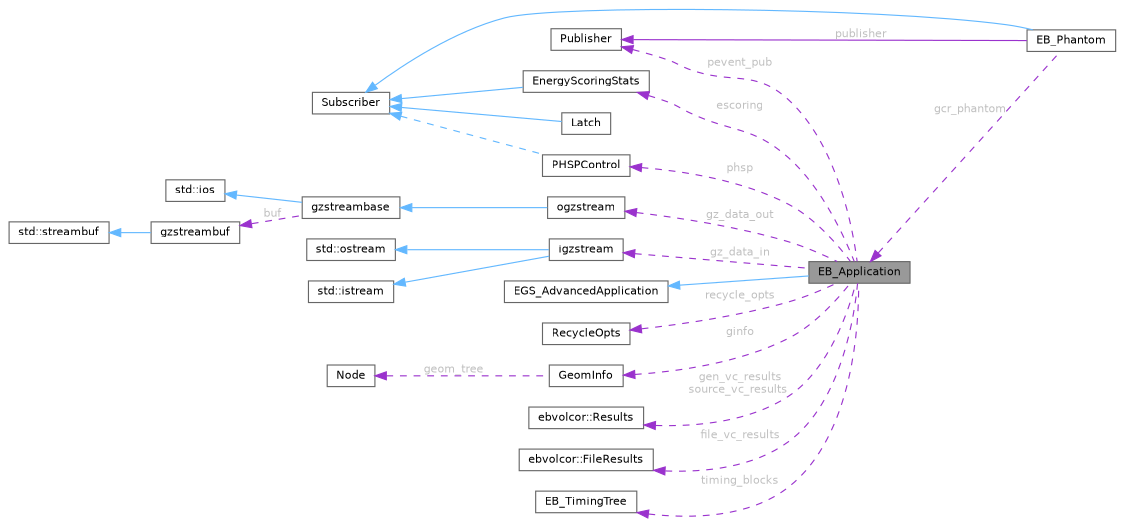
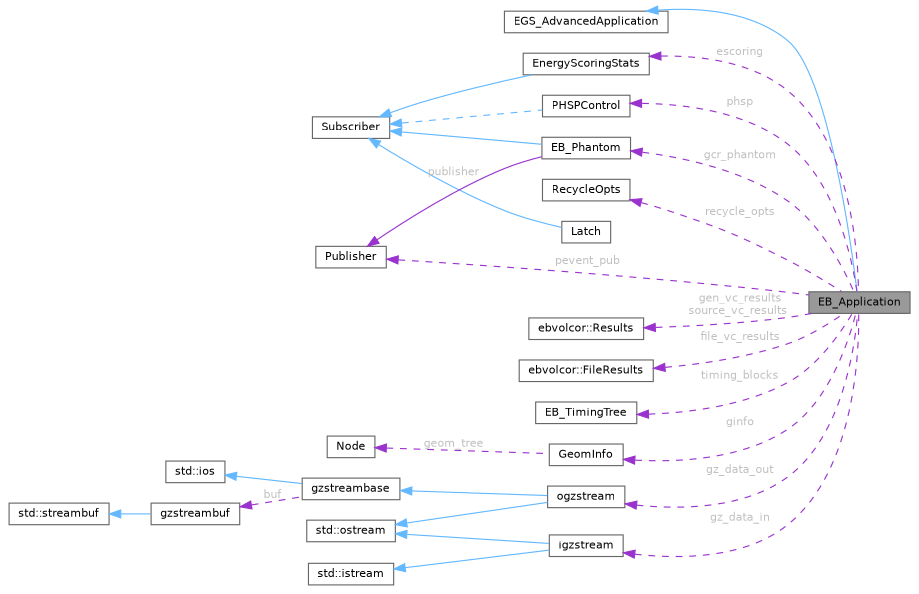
(969, 152) -> (770, 190)
none -> (477, 513)
